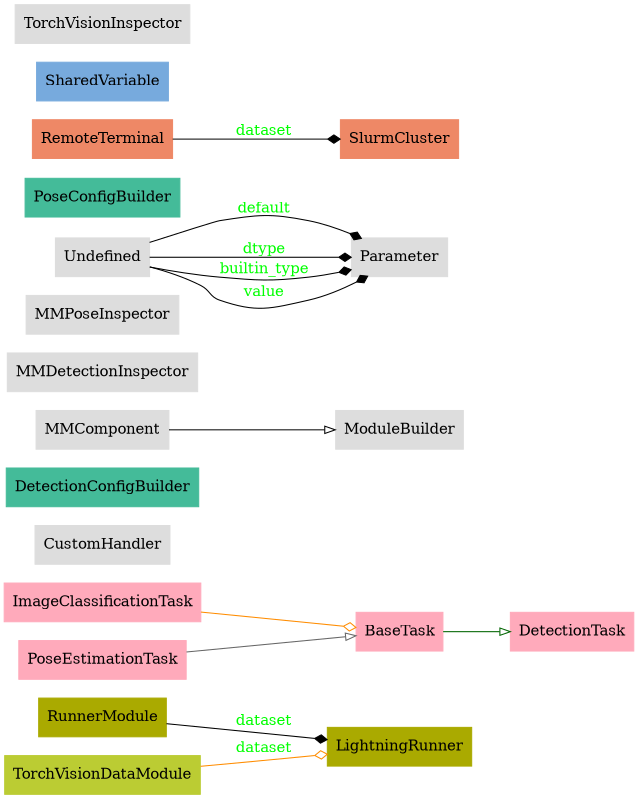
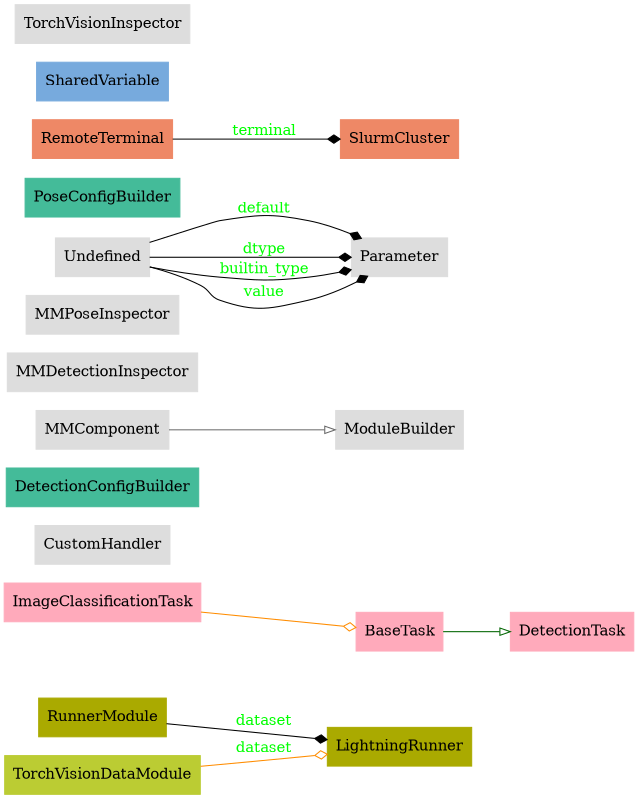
(264, 131) -> (264, 131)
(247, 430) -> (247, 430)
(102, 660) -> none
